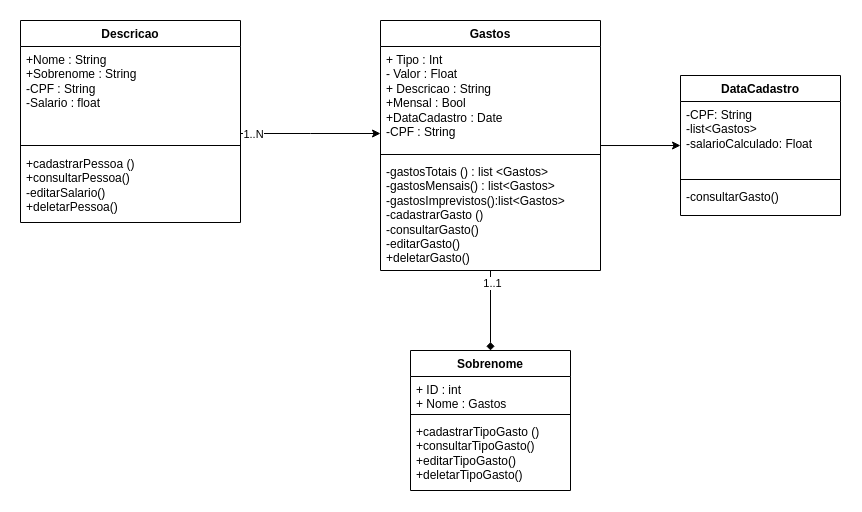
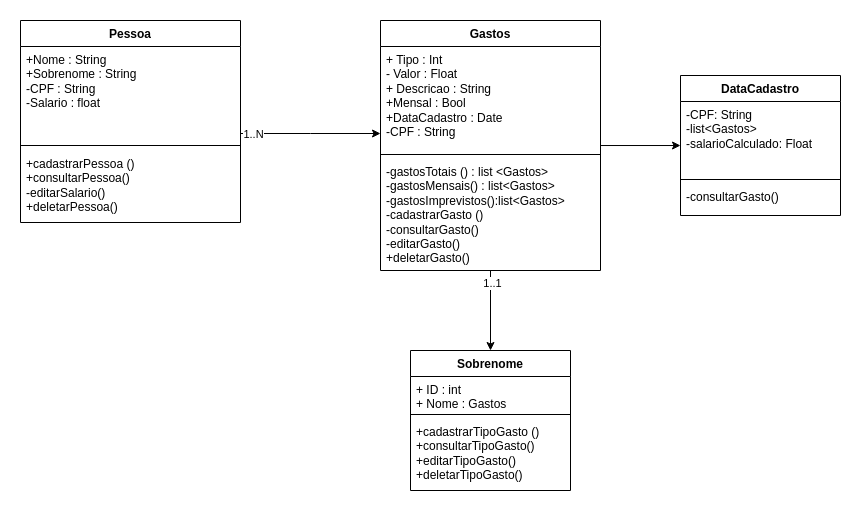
(131, 35) -> (131, 35)
(491, 342) -> (491, 342)
